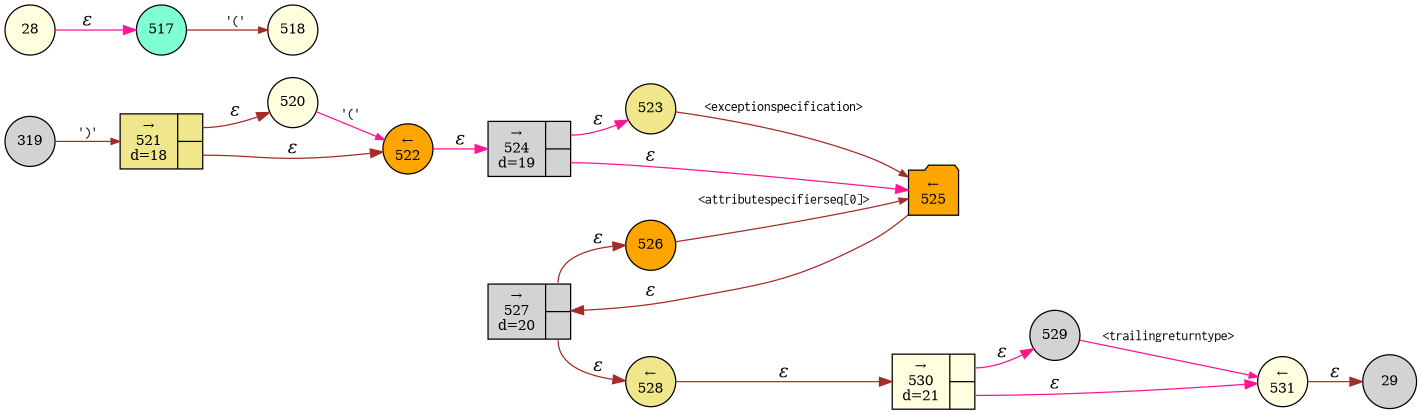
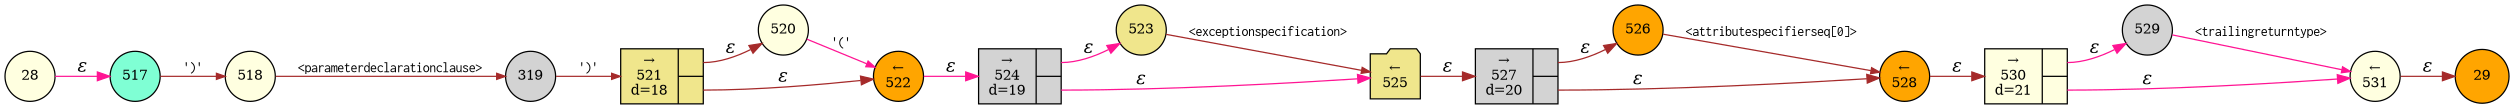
(235, 23) -> (193, 69)
none -> (386, 76)
(934, 193) -> (1395, 76)
(788, 223) -> (1767, 52)
(651, 382) -> (1905, 76)
(1390, 382) -> (2482, 76)
